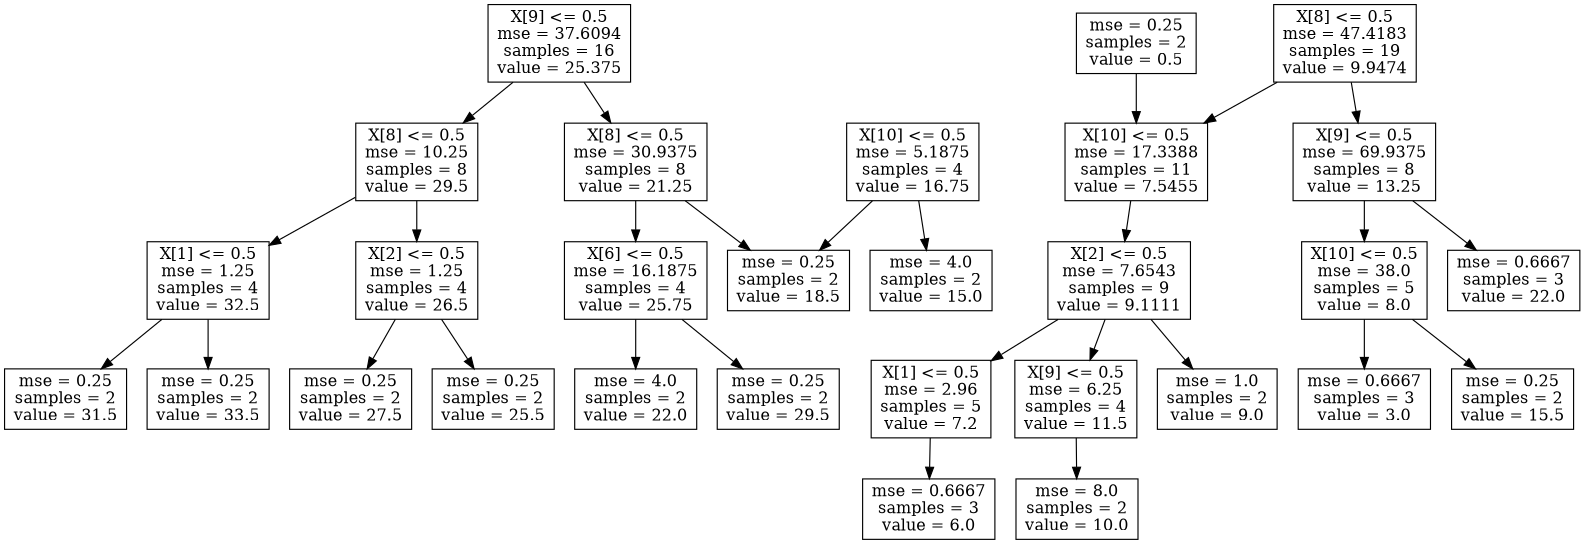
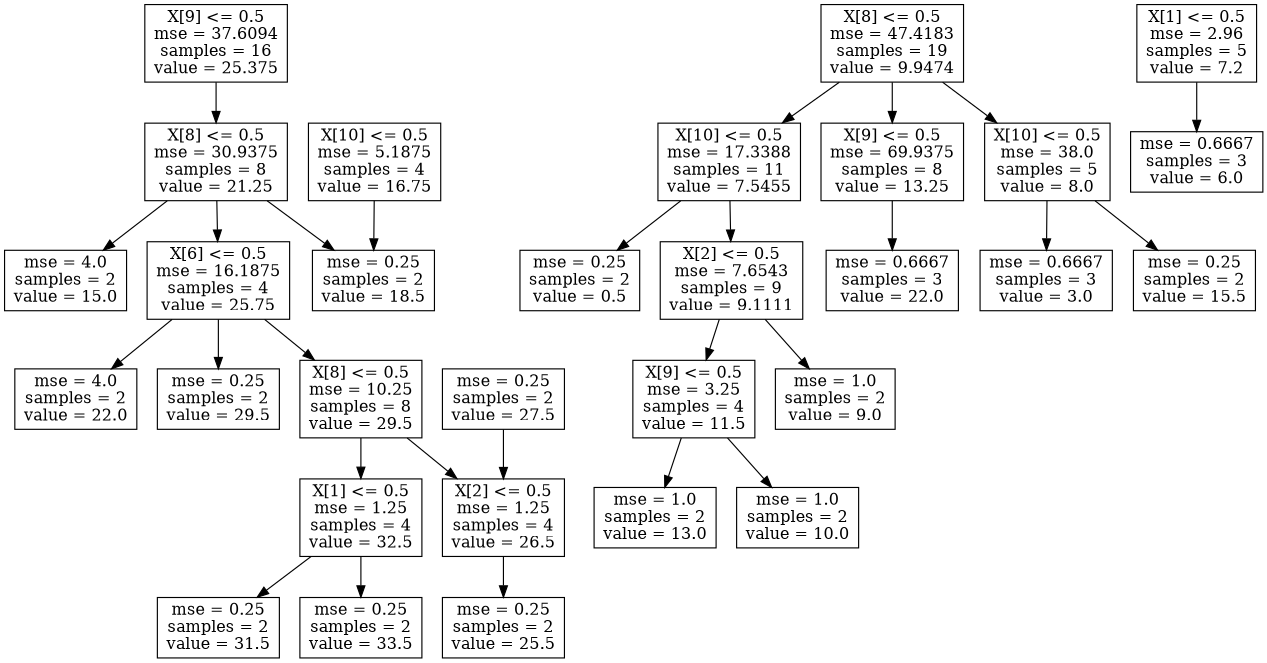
(1136, 93) -> (654, 222)
(493, 99) -> (285, 336)
(1364, 215) -> (965, 99)
(922, 220) -> (140, 222)
(1030, 337) -> none
(384, 339) -> (503, 448)
(1076, 399) -> (694, 399)
(1077, 509) -> (798, 518)
none -> (655, 518)
